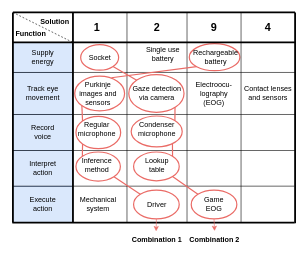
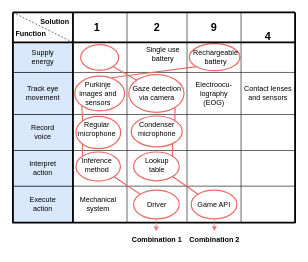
(268, 27) -> (268, 36)
(100, 57) -> none
(214, 204) -> (214, 204)
